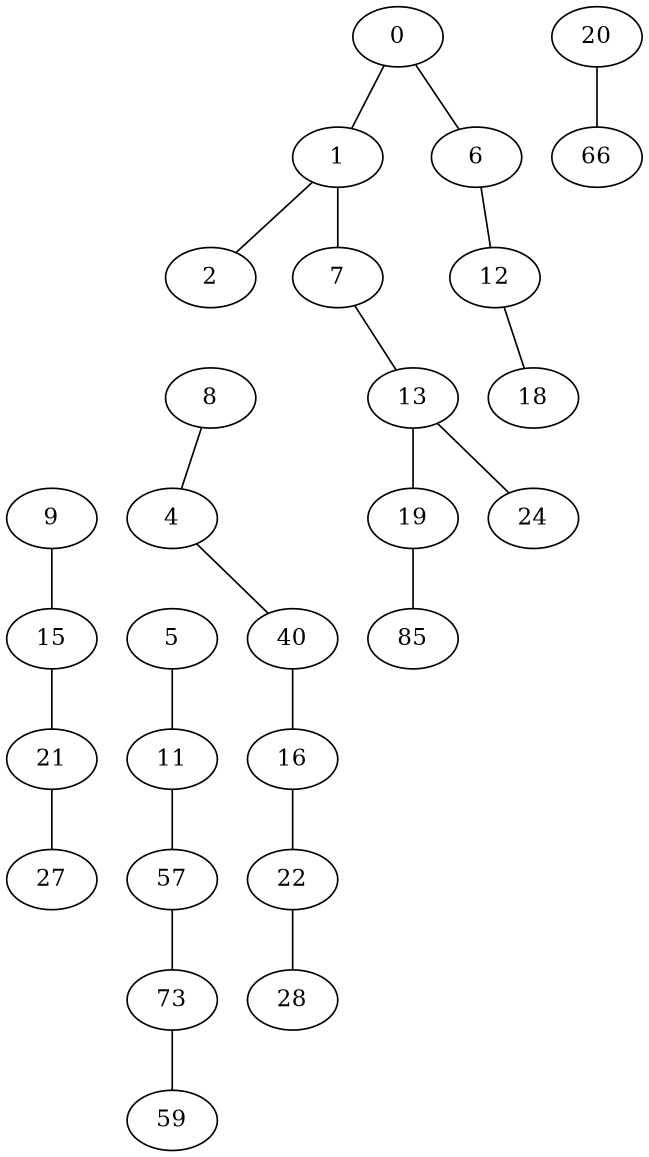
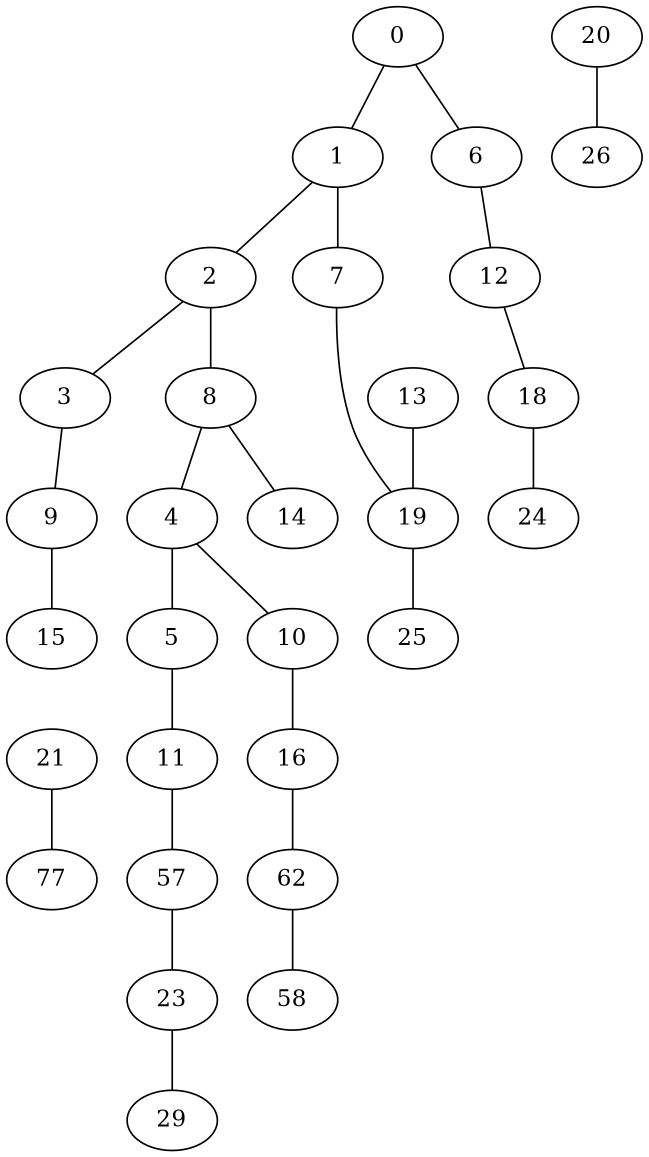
(597, 157) -> (597, 157)
none -> (211, 338)
(375, 338) -> (346, 405)
none -> (65, 398)
(473, 458) -> (533, 458)
none -> (293, 518)
none -> (172, 579)
(293, 639) -> (293, 639)
(413, 639) -> (413, 639)
(52, 699) -> none
(52, 880) -> (52, 880)
(293, 880) -> (293, 880)
(172, 1000) -> (172, 1000)
(293, 1000) -> (293, 1000)
(172, 1120) -> (172, 1120)
